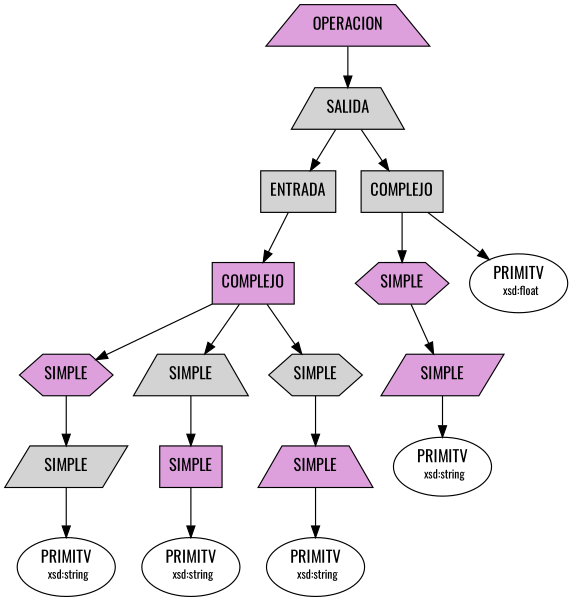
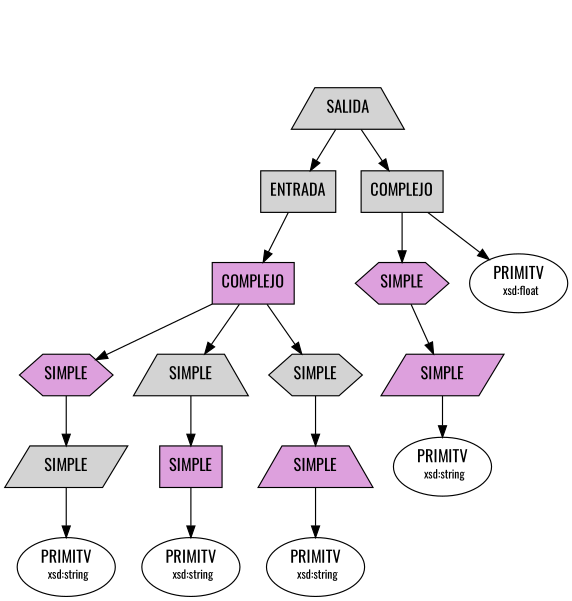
(348, 25) -> none
